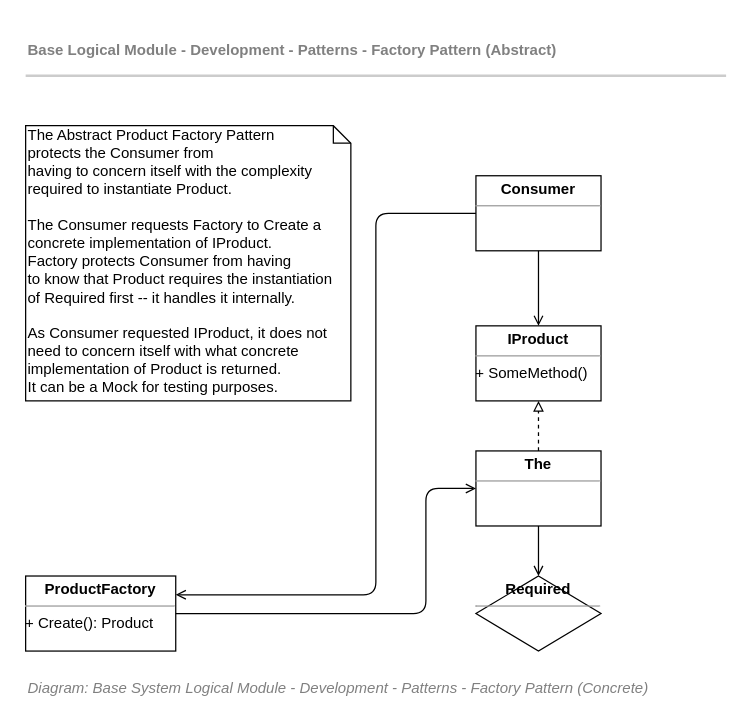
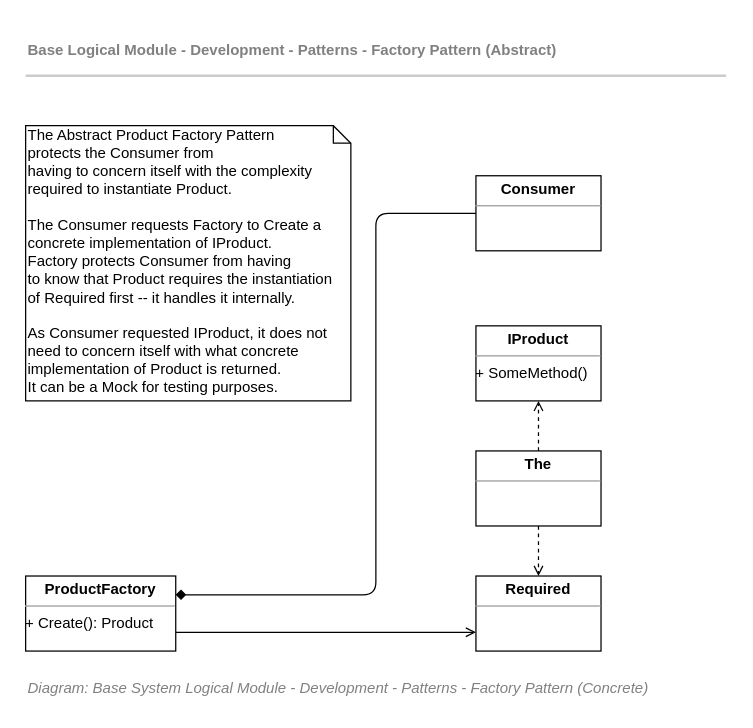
(538, 286) -> none
(538, 412) -> (538, 408)
(538, 550) -> (538, 550)
(182, 594) -> (186, 594)
(375, 613) -> none
(538, 613) -> (538, 613)
none -> (324, 632)
